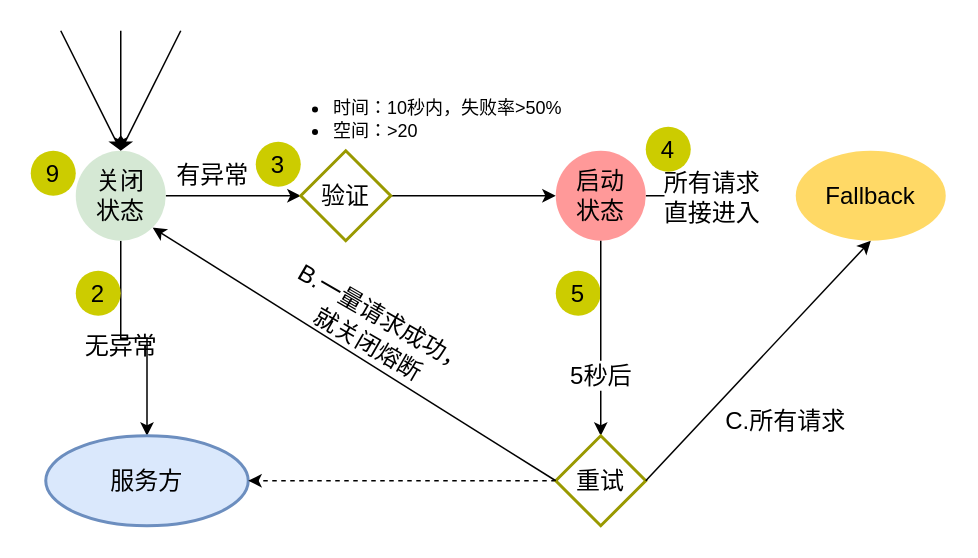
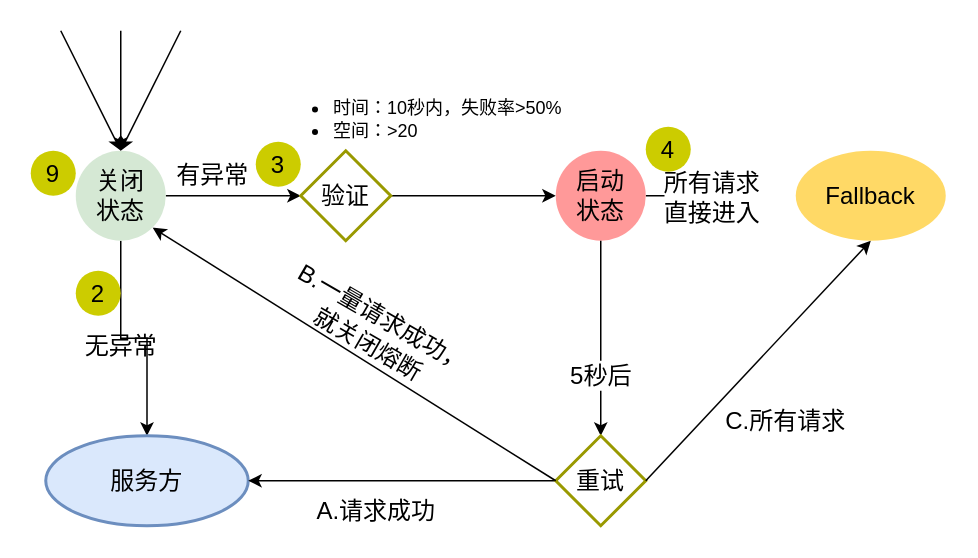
(578, 293) -> none
(405, 481) -> (405, 481)
none -> (376, 511)
